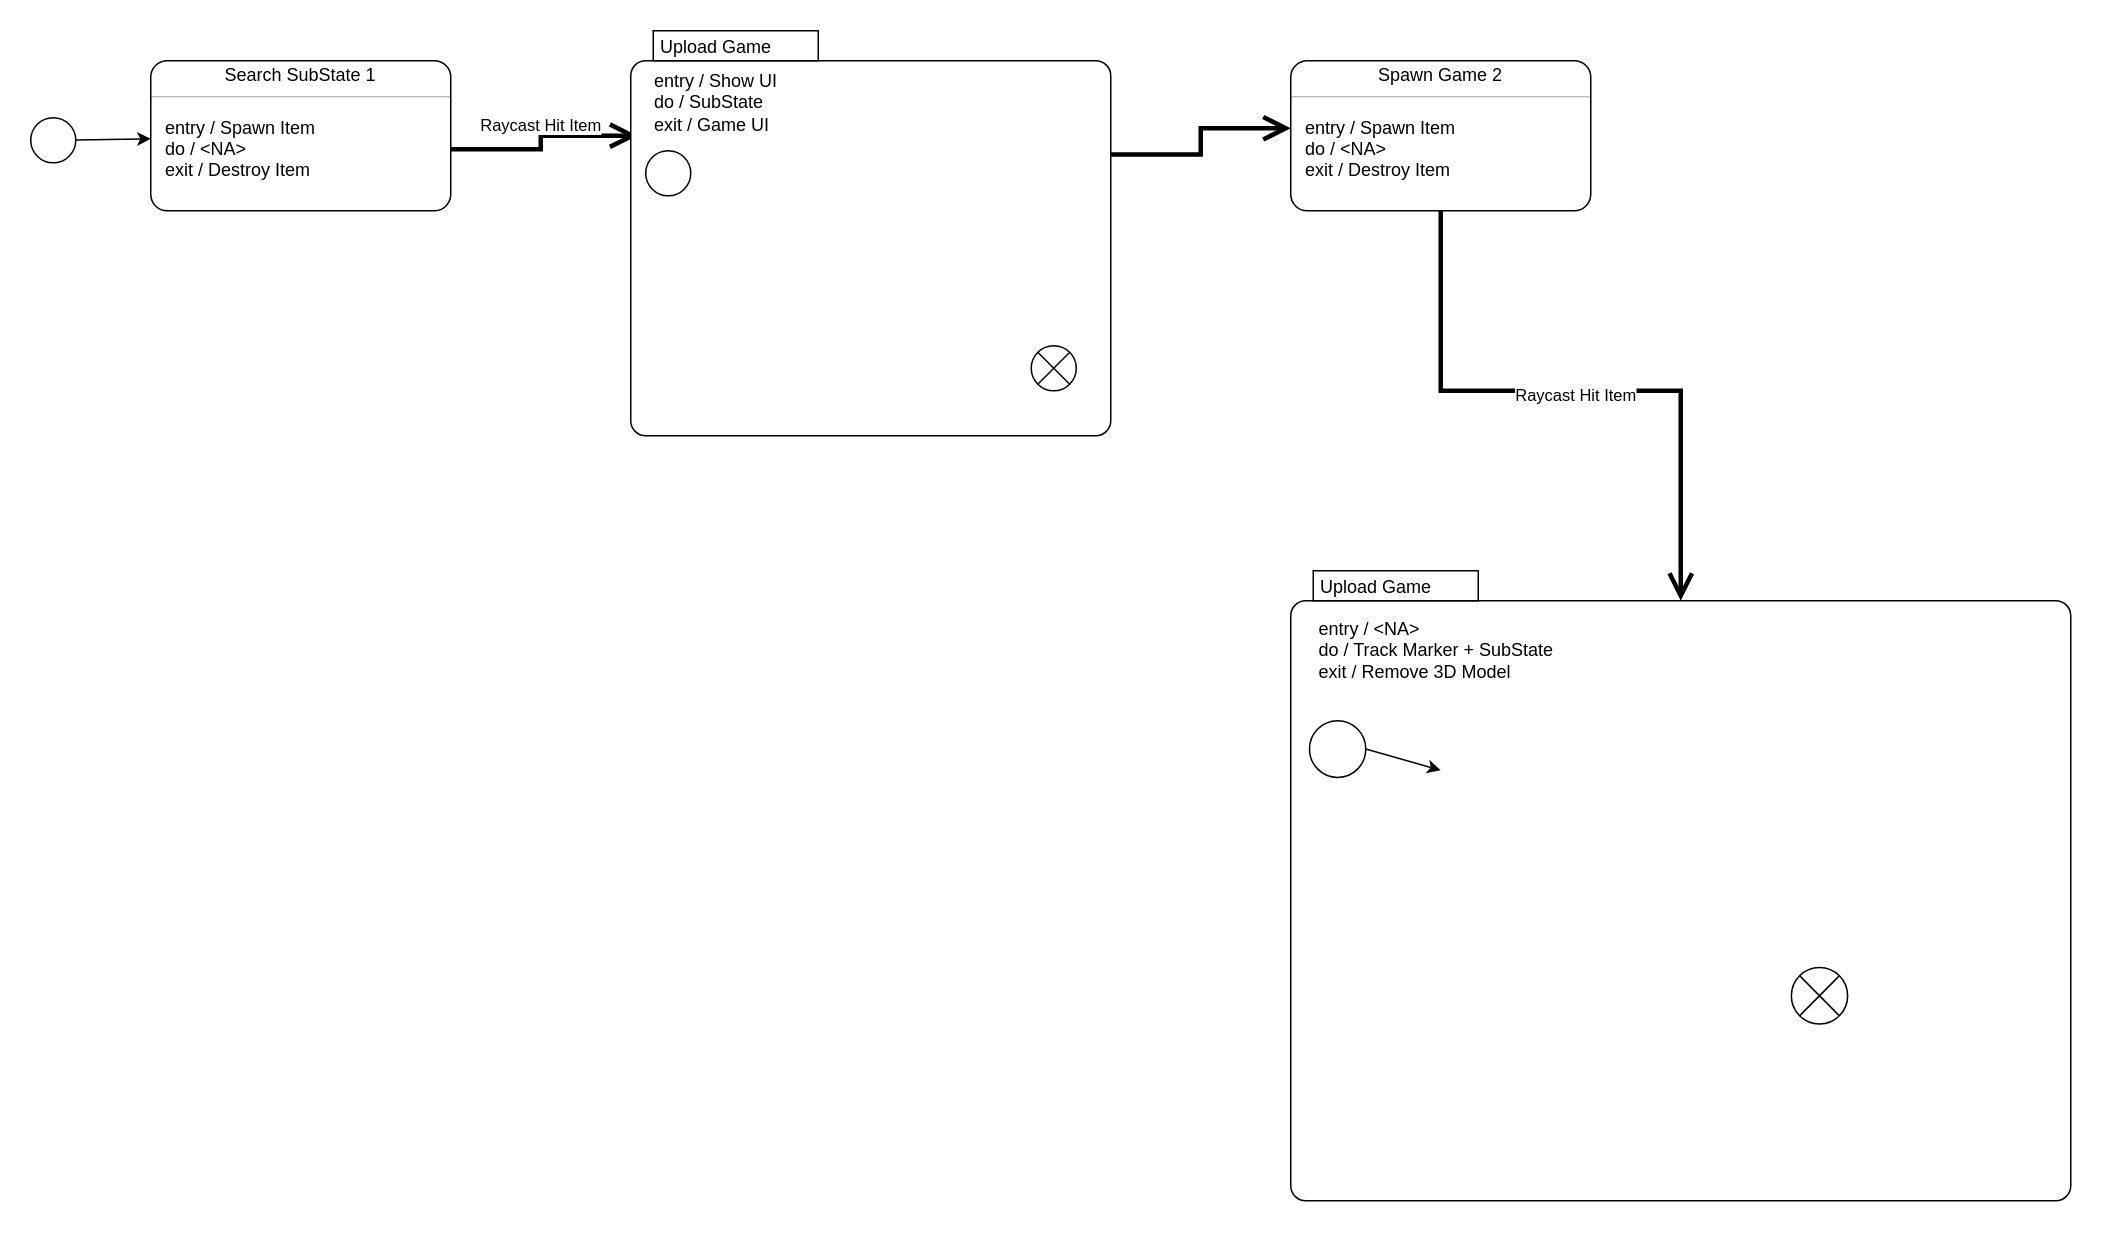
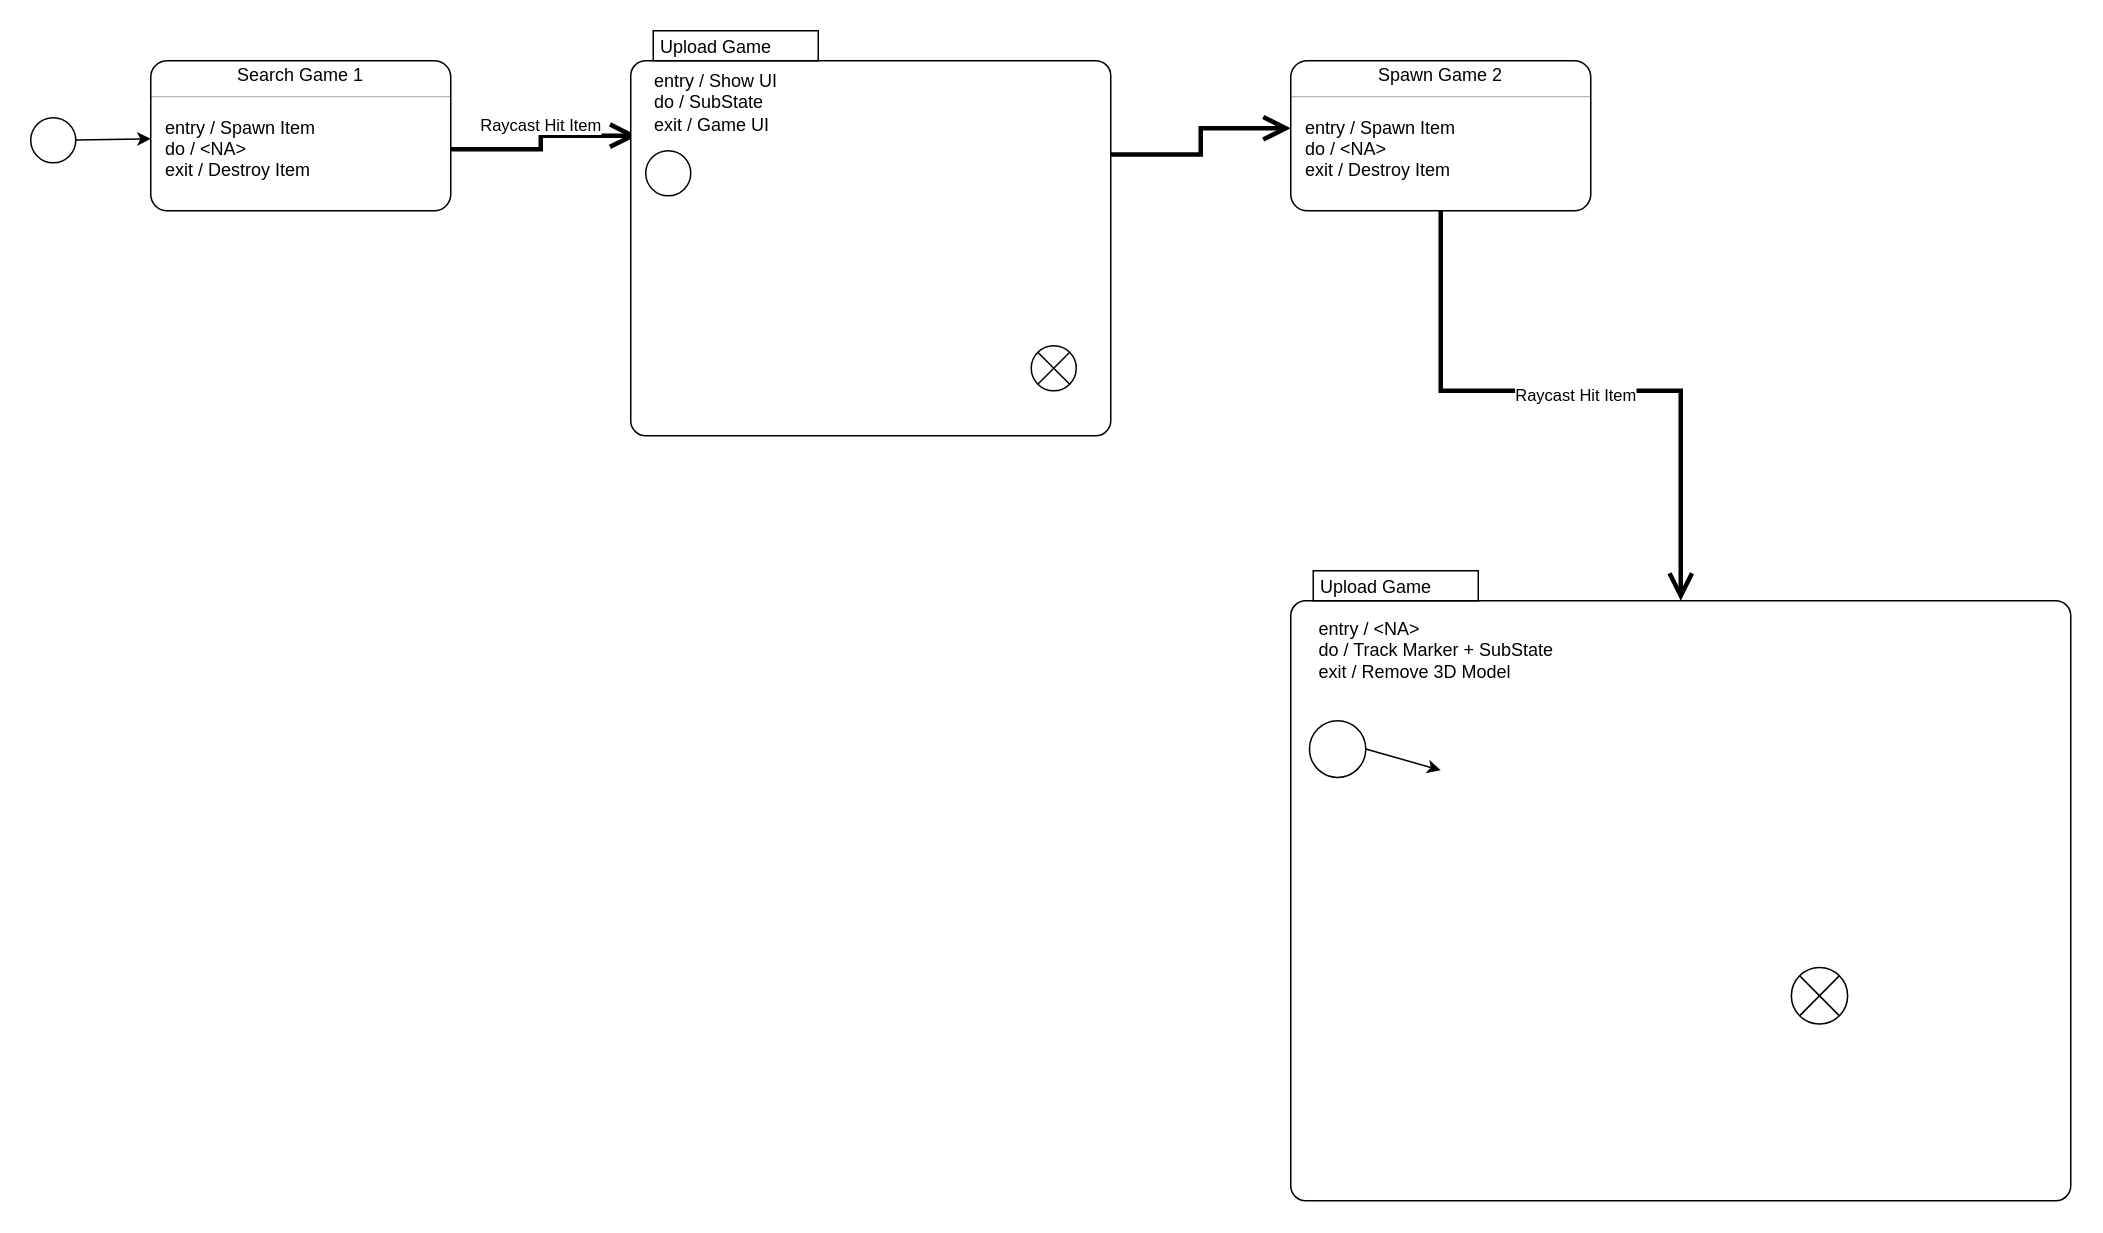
(301, 76) -> (301, 76)
